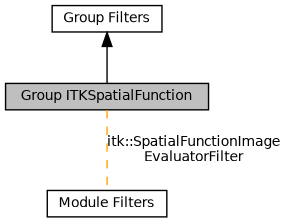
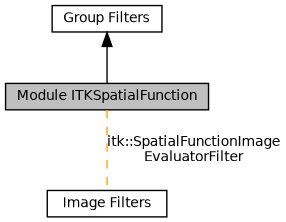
(107, 97) -> (107, 97)
(107, 204) -> (107, 204)
